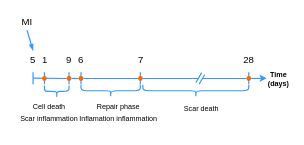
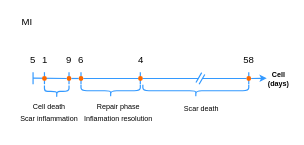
(29, 37) -> none
(141, 60) -> (141, 60)
(249, 60) -> (249, 60)
(279, 79) -> (279, 79)
(118, 112) -> (118, 112)
